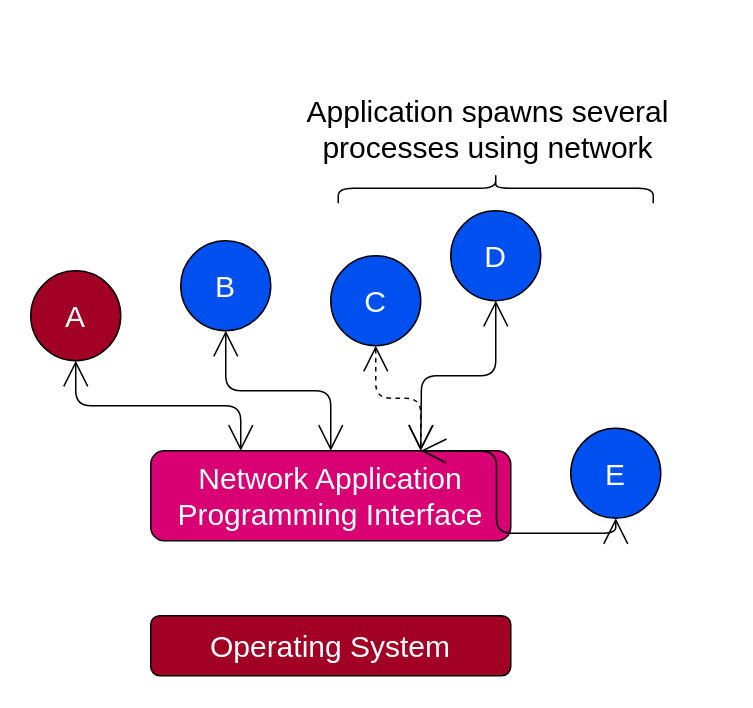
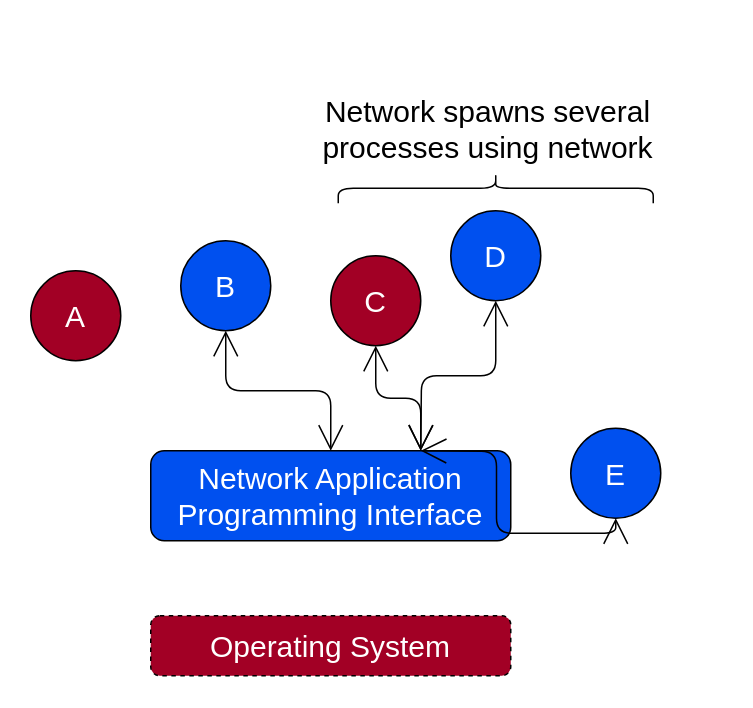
(488, 128) -> (488, 128)
(376, 301) -> (376, 301)
(379, 394) -> (379, 394)
(158, 406) -> none
(331, 496) -> (331, 496)
(331, 646) -> (331, 646)
